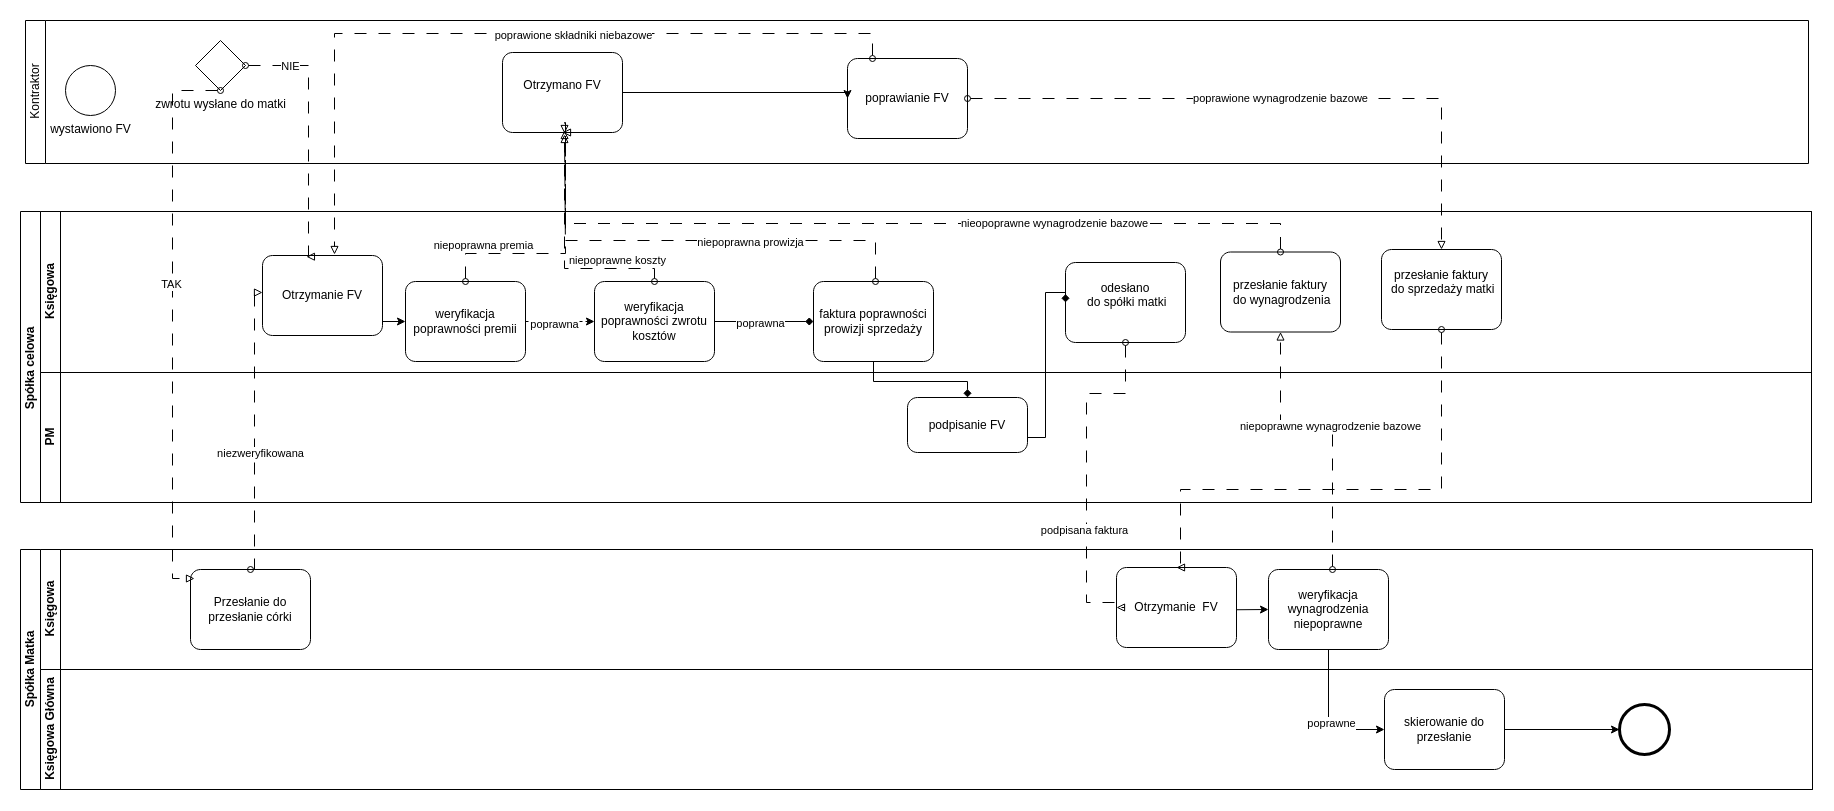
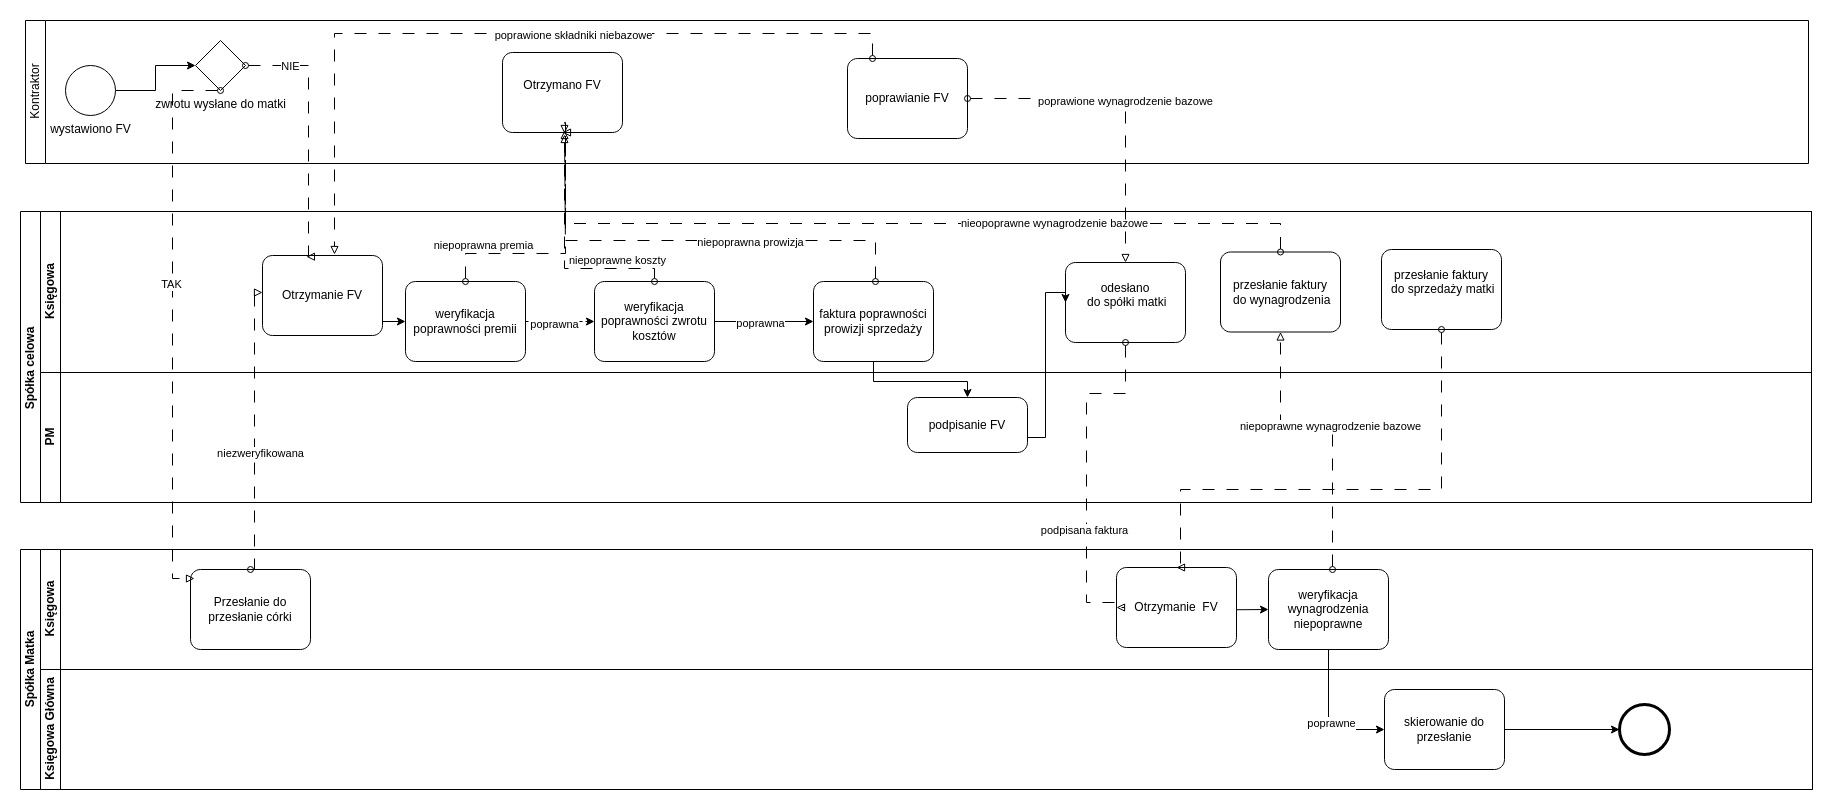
none -> (156, 82)
(735, 93) -> none
(1203, 99) -> (1094, 99)
(1062, 293) -> (1062, 293)
(804, 322) -> (805, 322)
(968, 388) -> (968, 389)
